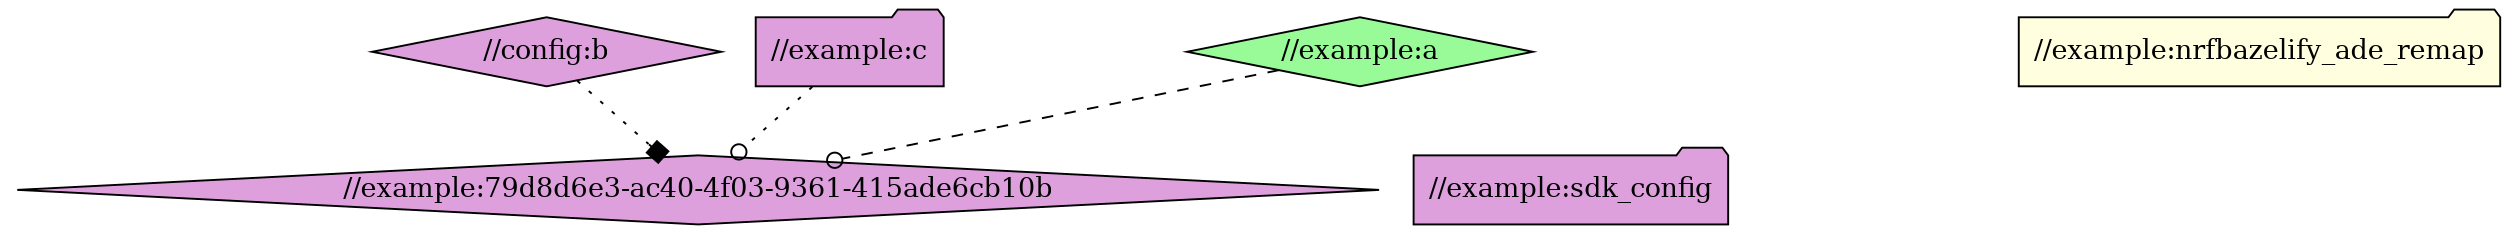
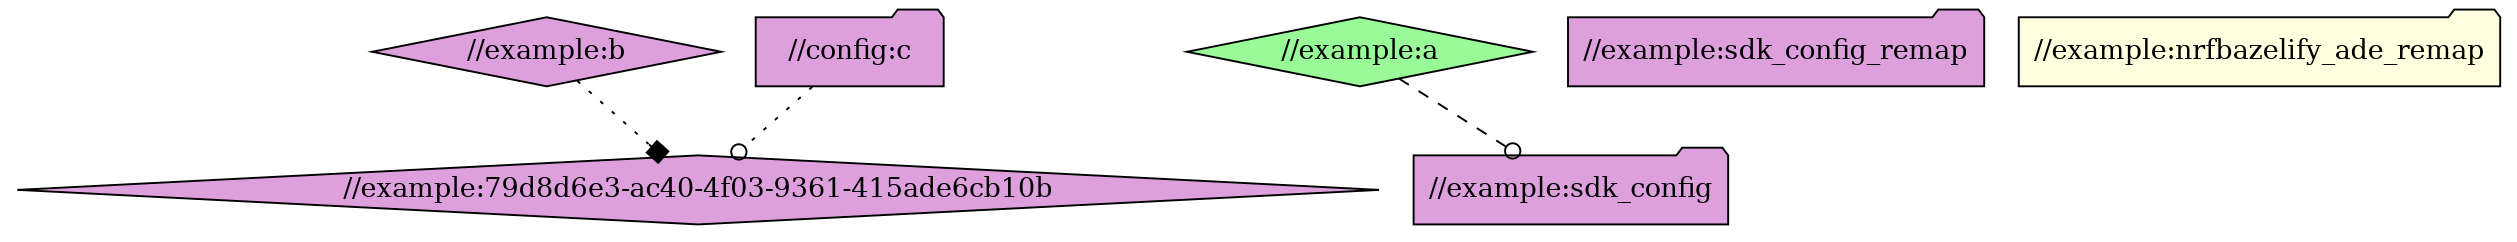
(547, 52) -> (547, 52)
(850, 52) -> (850, 52)
none -> (1776, 52)
(1061, 114) -> (1452, 113)
